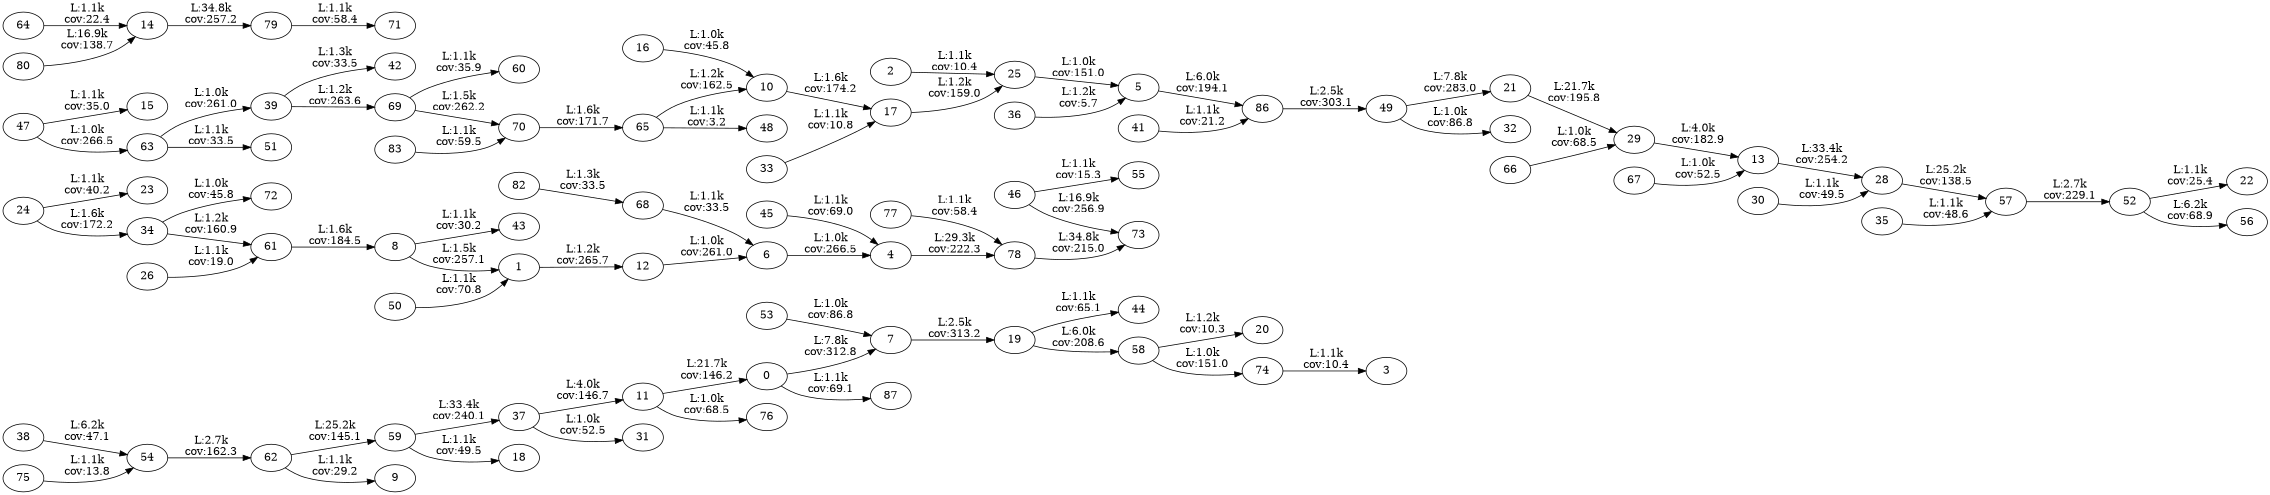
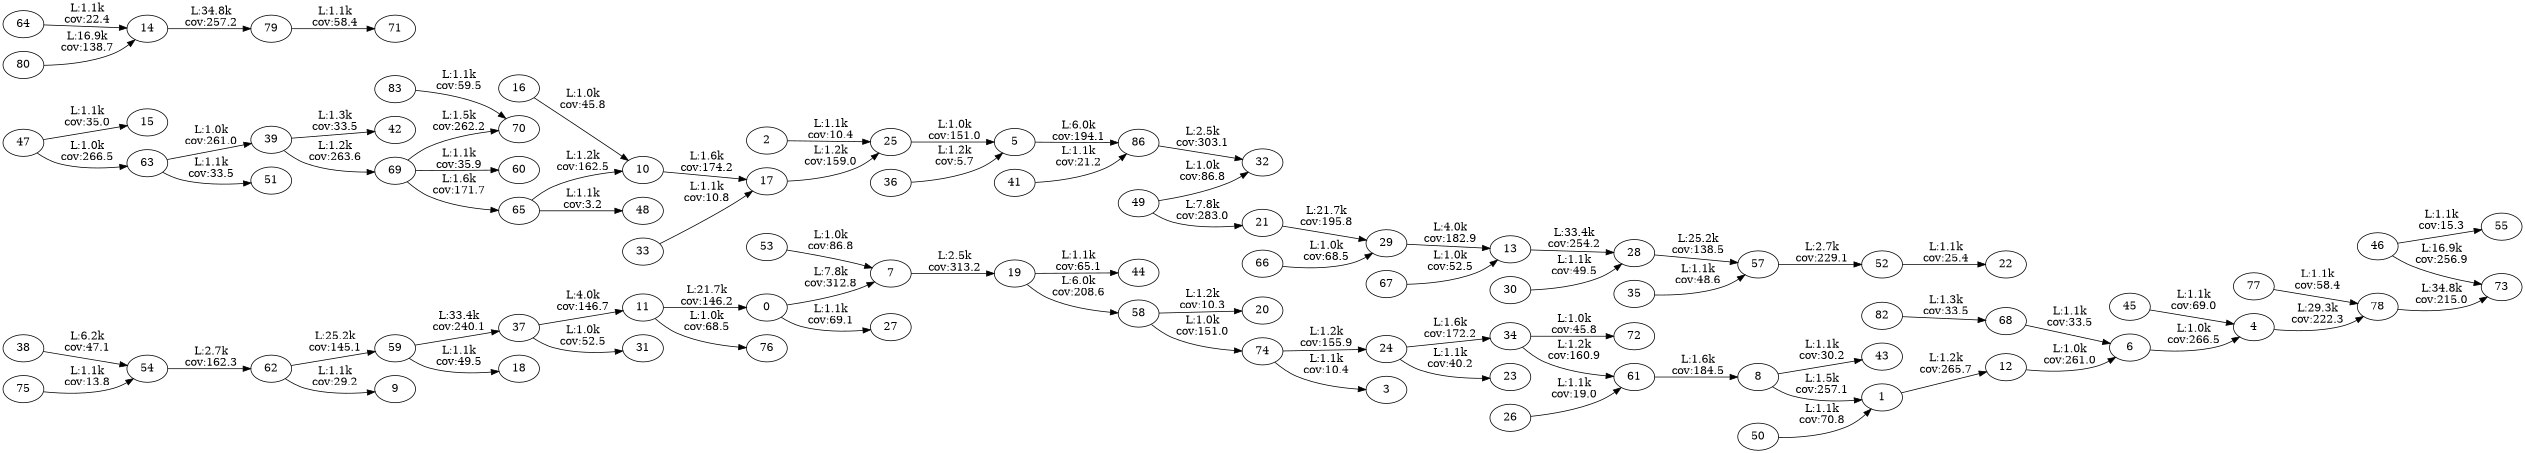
(1321, 109) -> (1197, 152)
(577, 128) -> (447, 202)
(2247, 222) -> none
none -> (1321, 350)
(891, 396) -> (891, 327)
